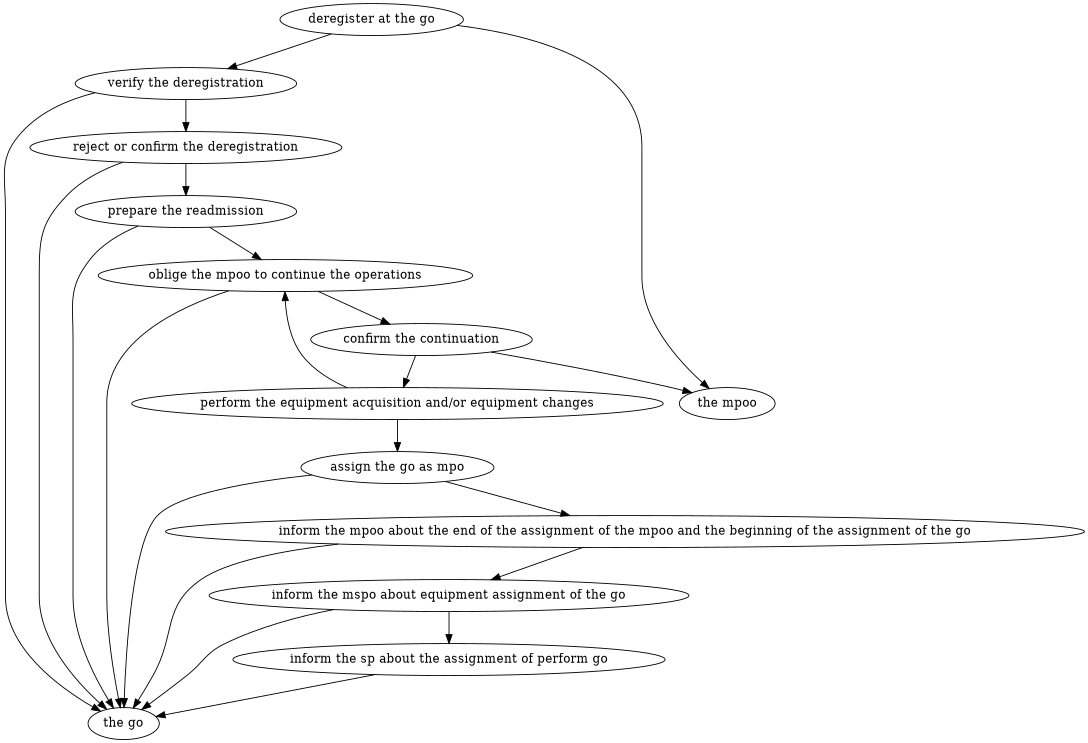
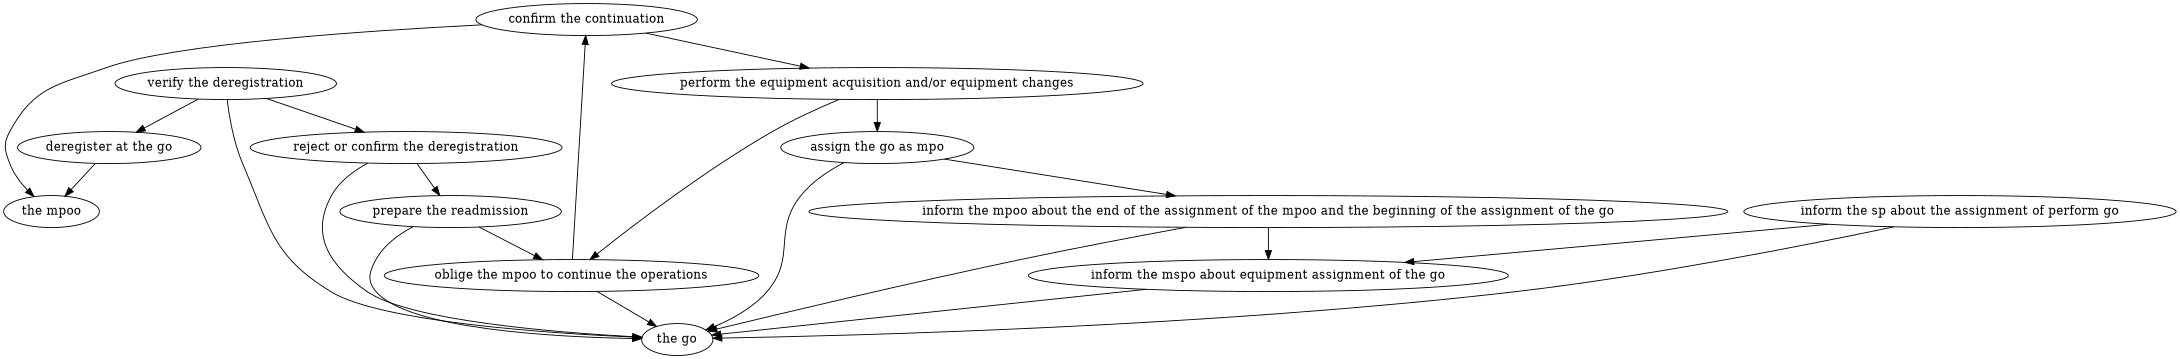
(284, 50) -> (171, 114)
(449, 623) -> (1621, 243)
